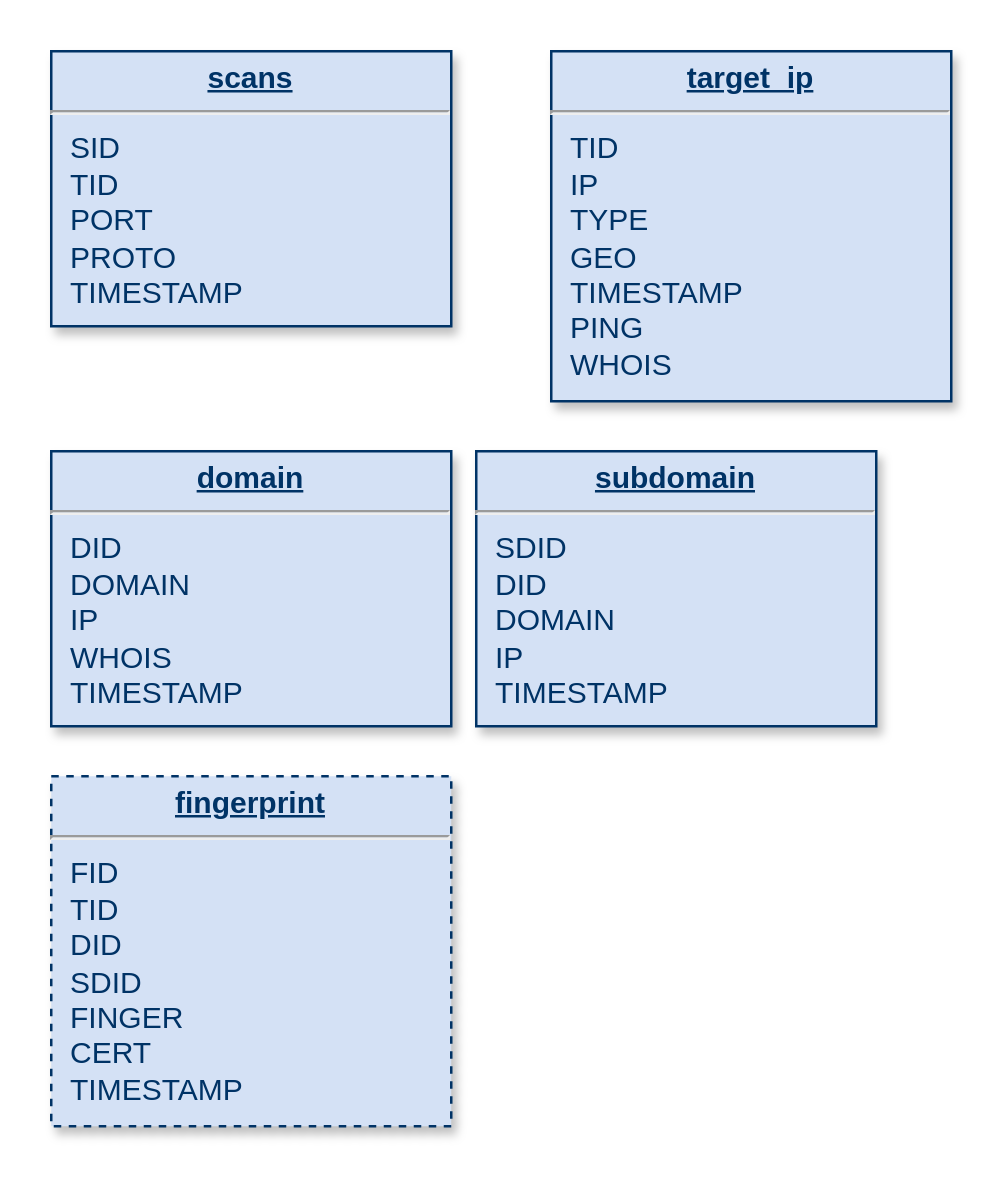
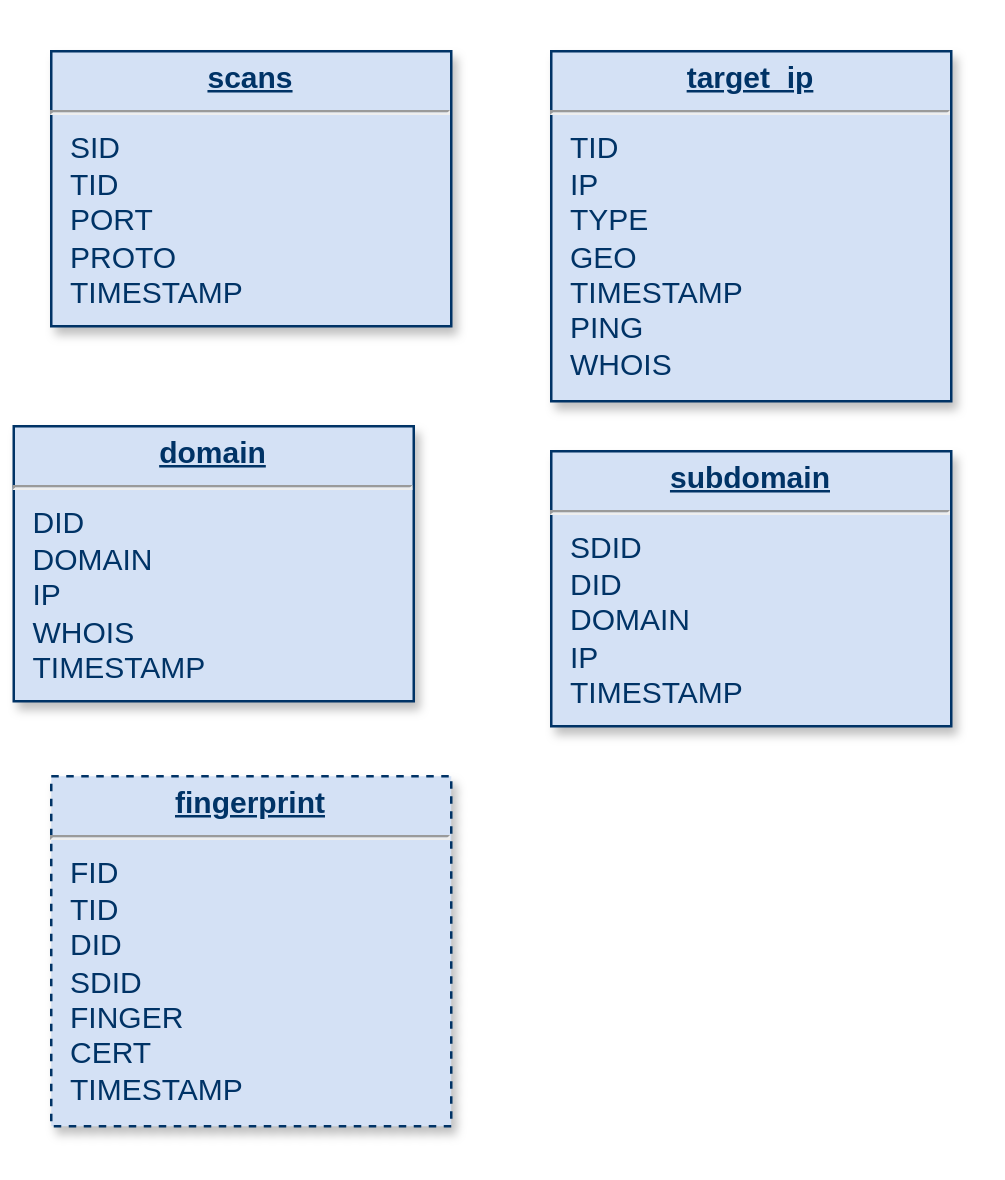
(251, 589) -> (214, 564)
(676, 589) -> (751, 589)
